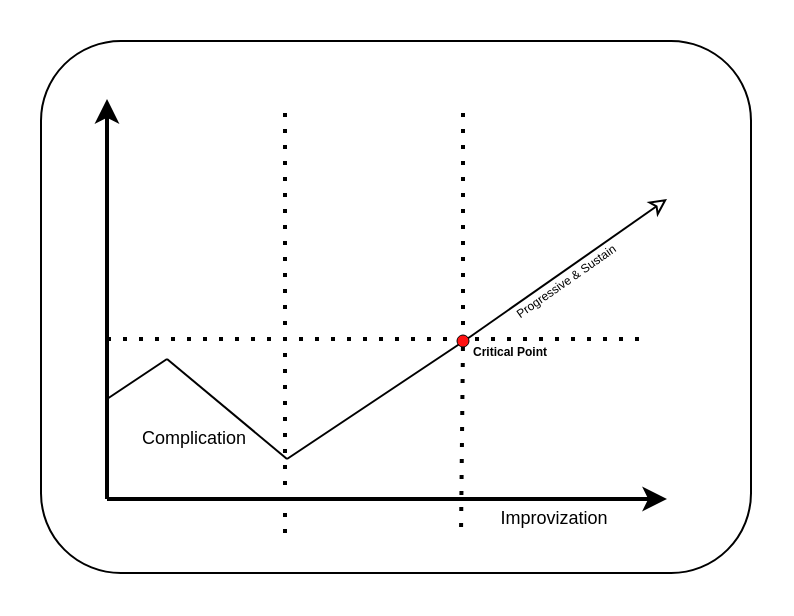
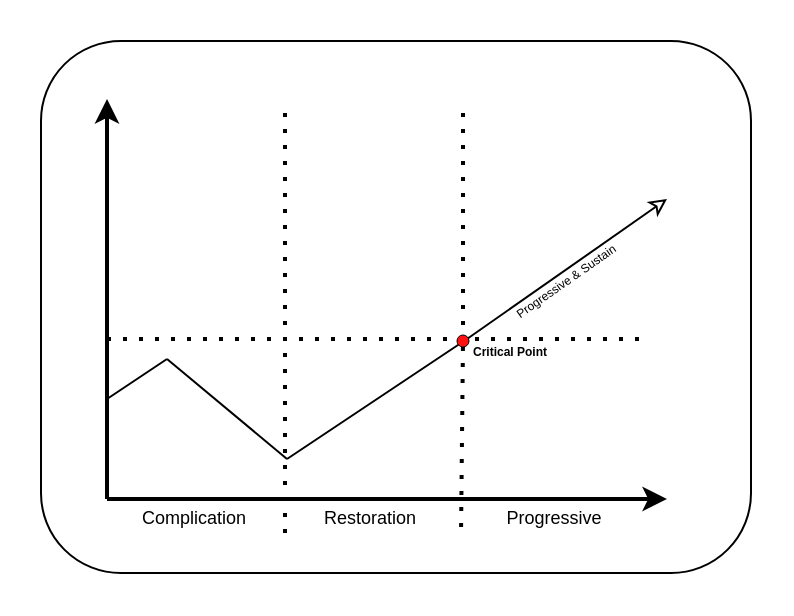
(195, 437) -> (195, 517)
none -> (371, 517)
(555, 517) -> (555, 517)
